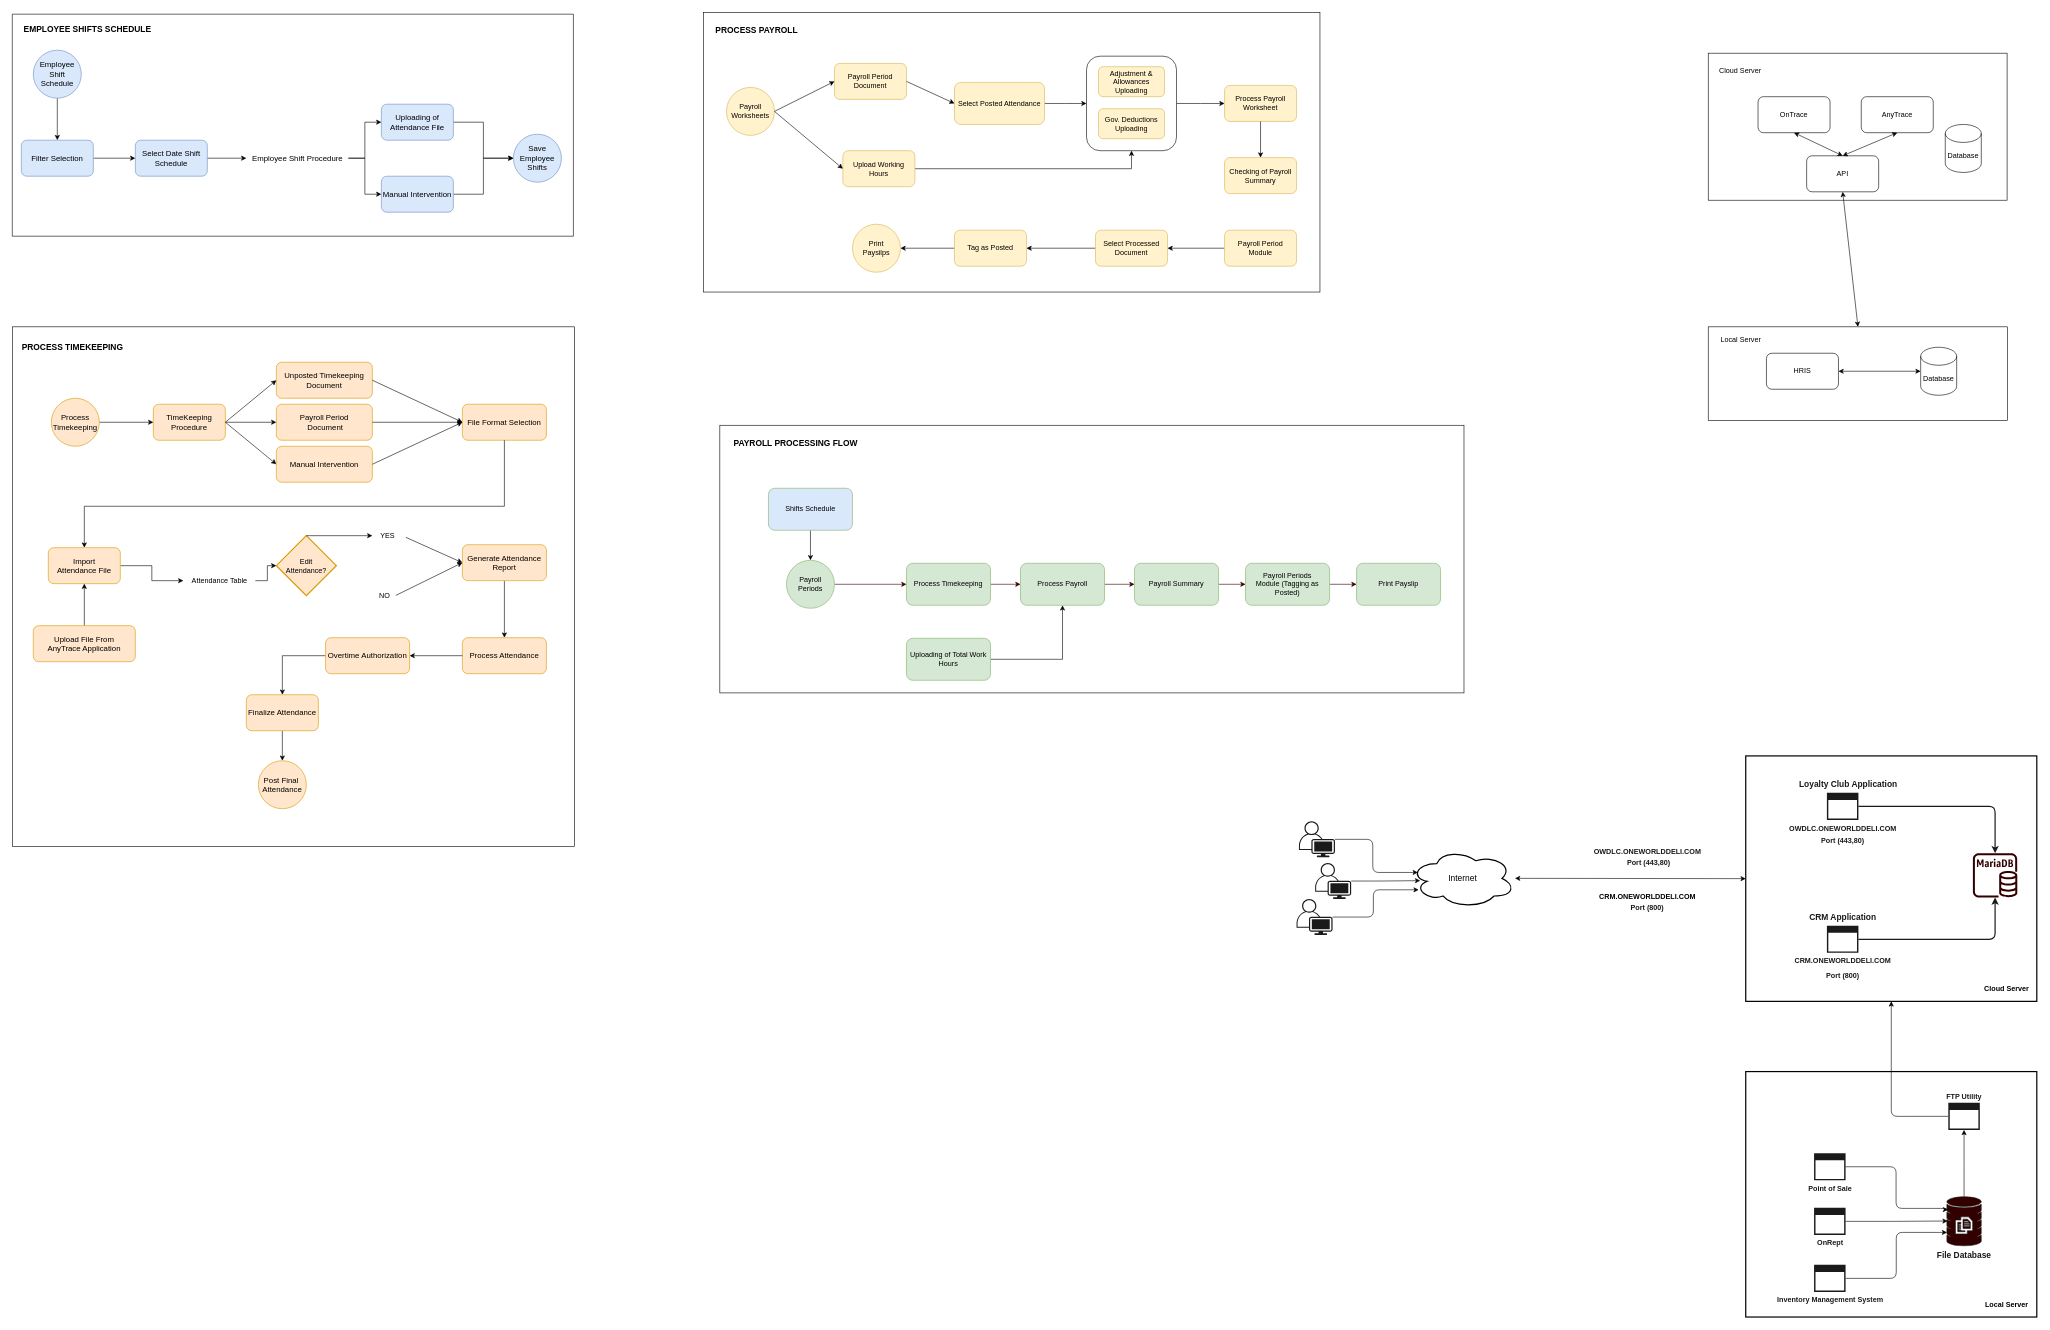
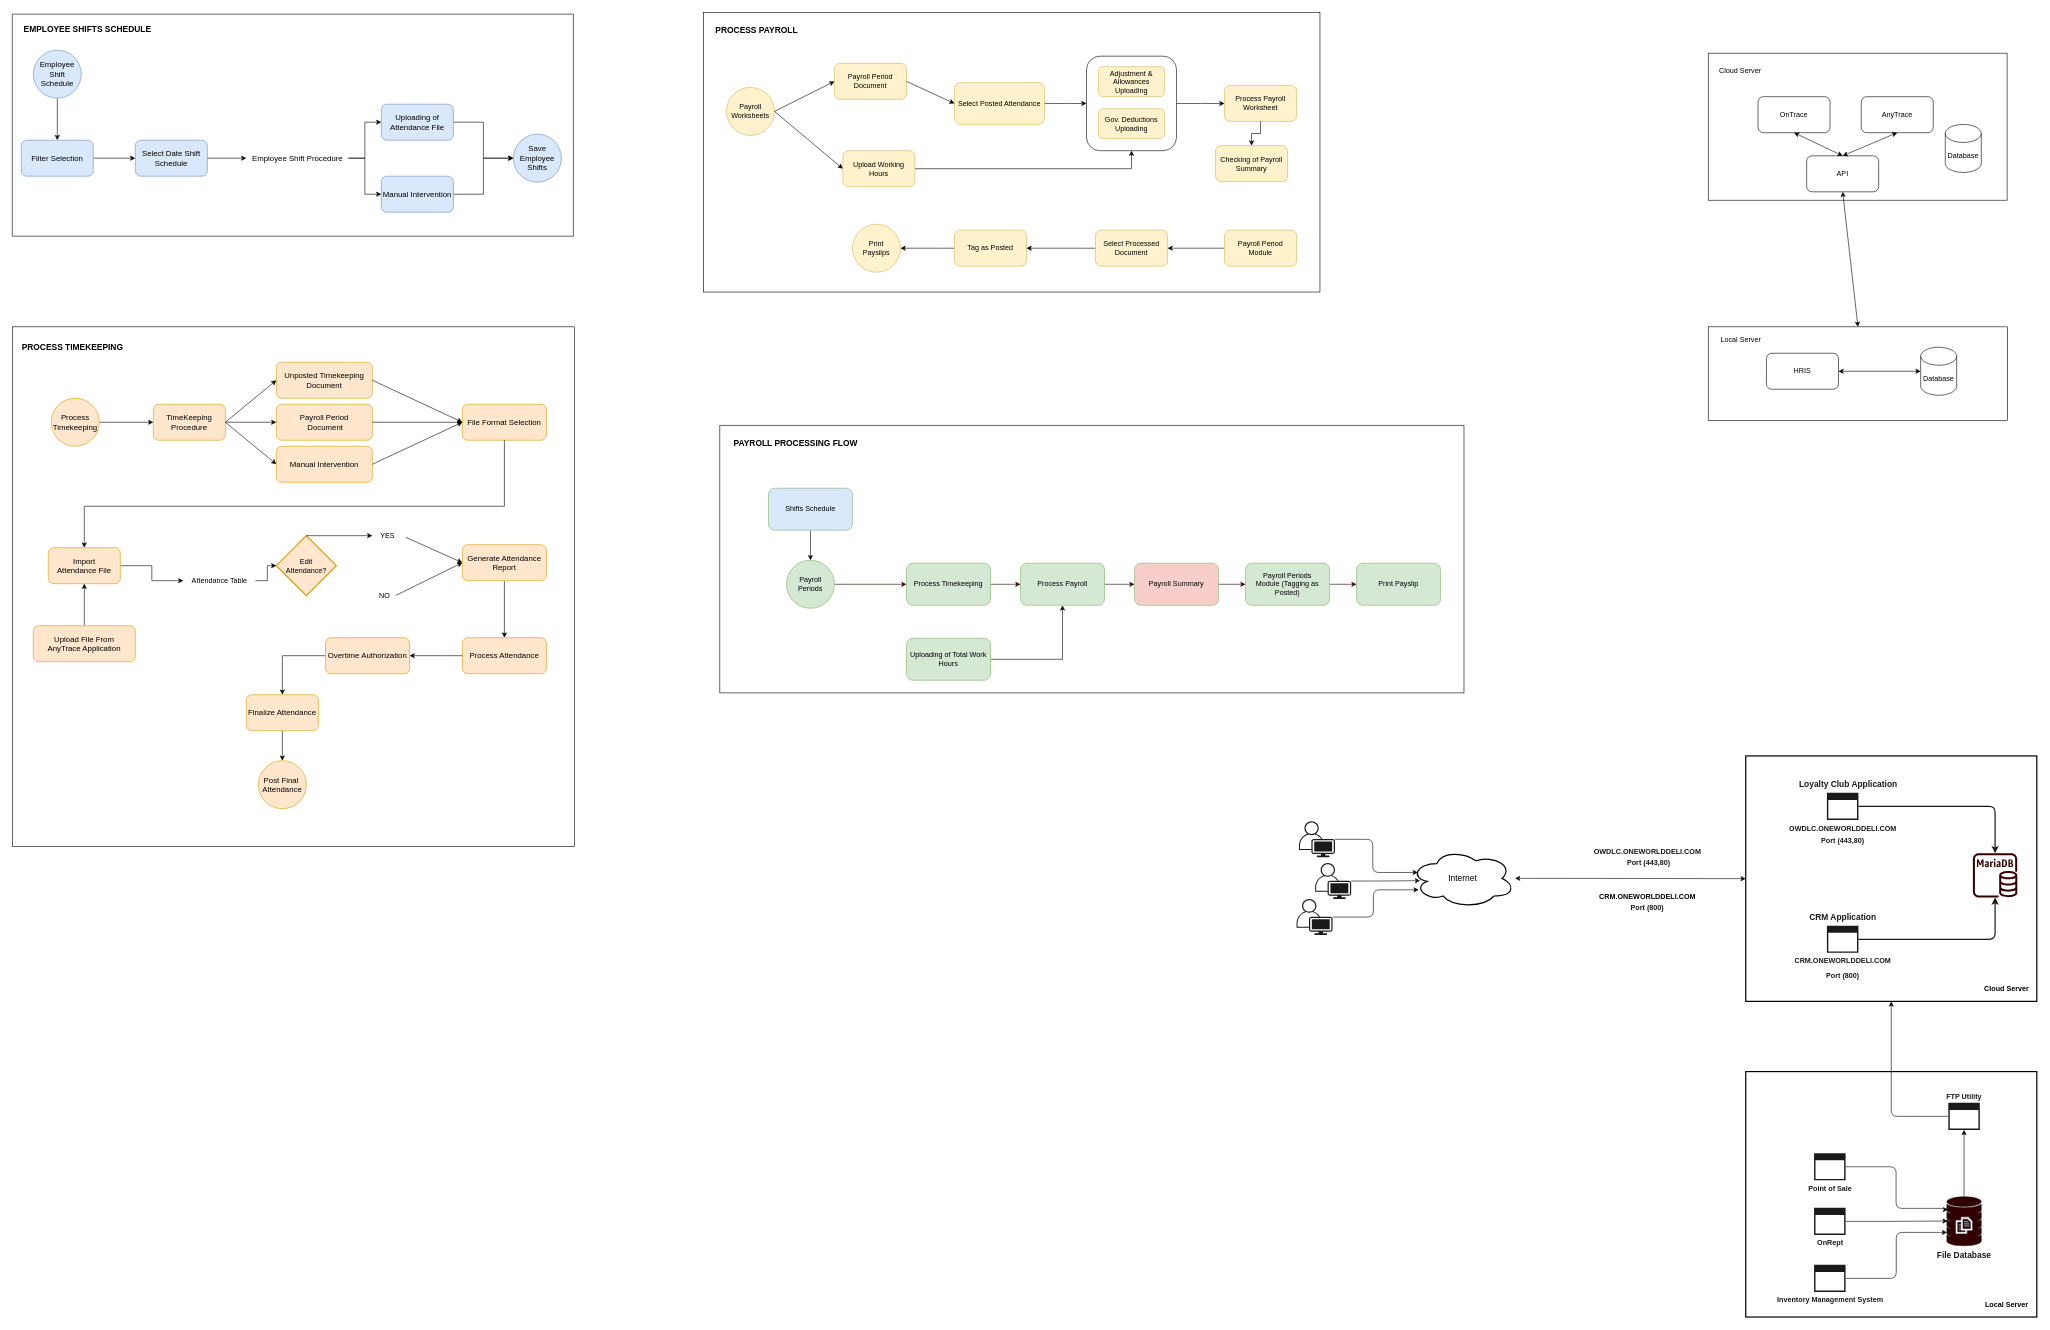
(1260, 176) -> (1251, 164)
(1176, 584) -> (1176, 584)
